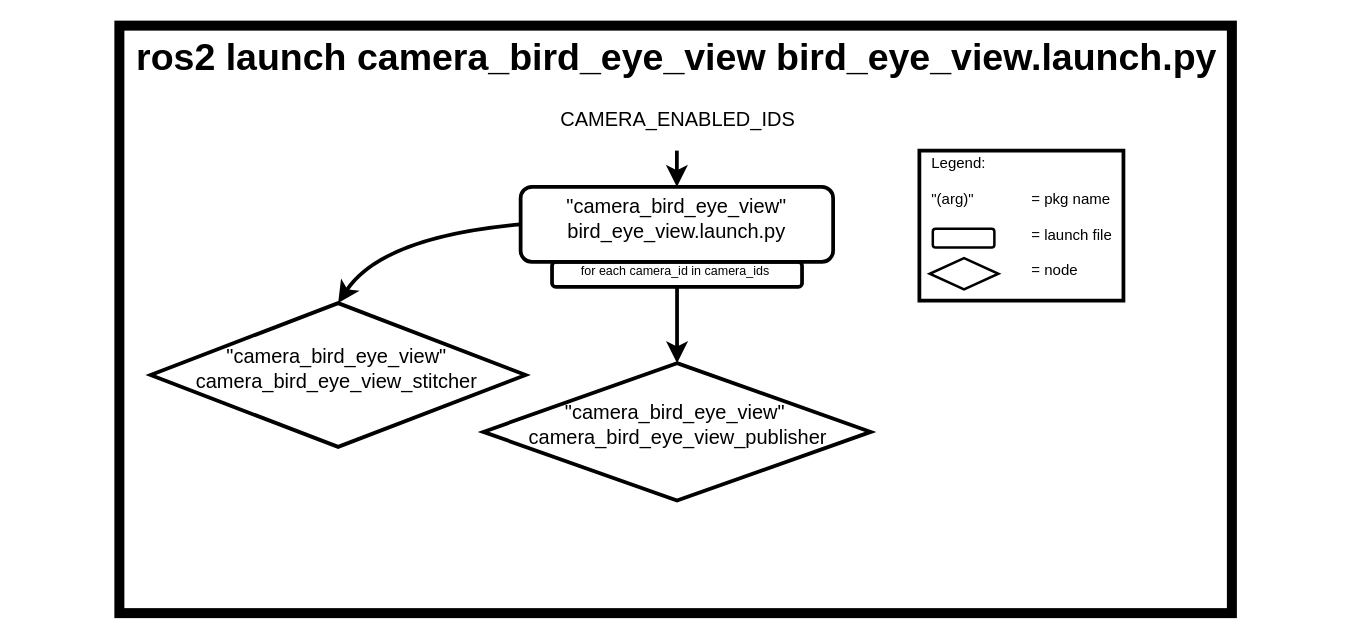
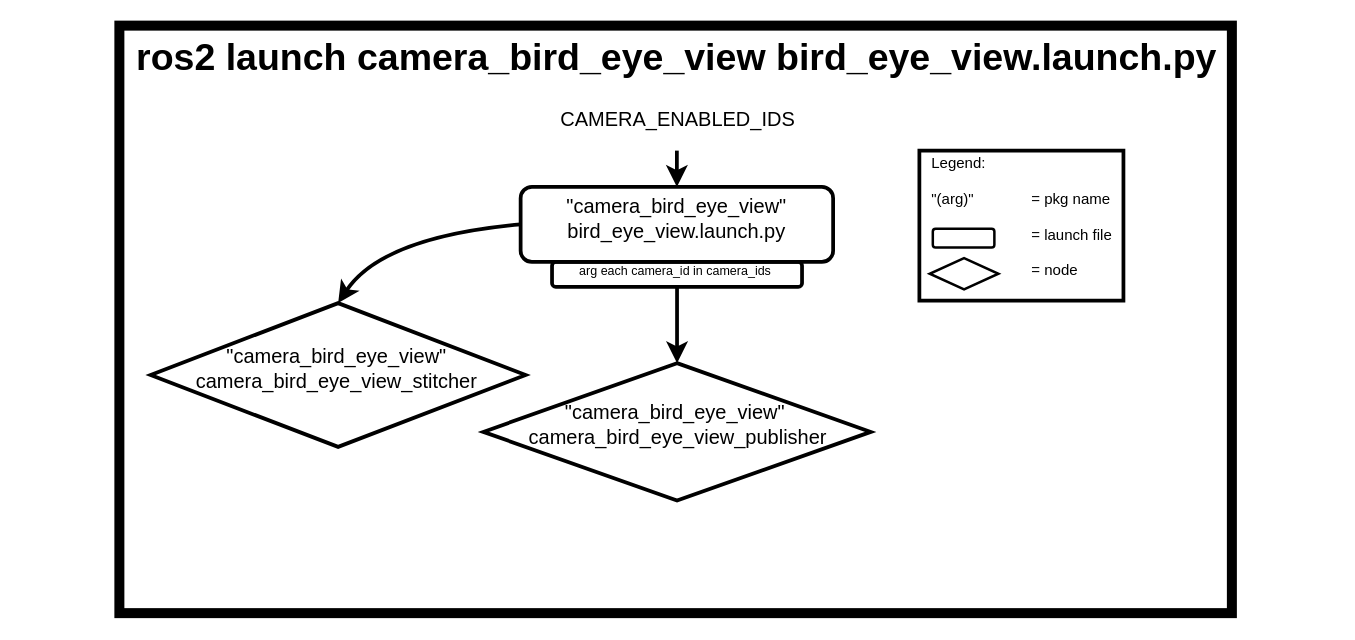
(676, 268) -> (676, 268)
